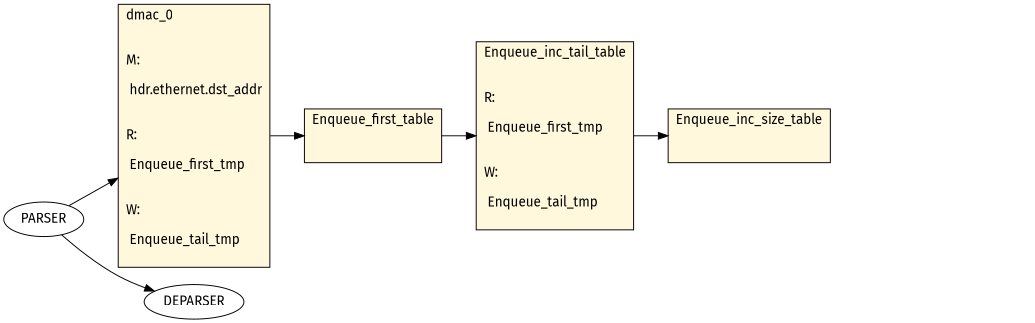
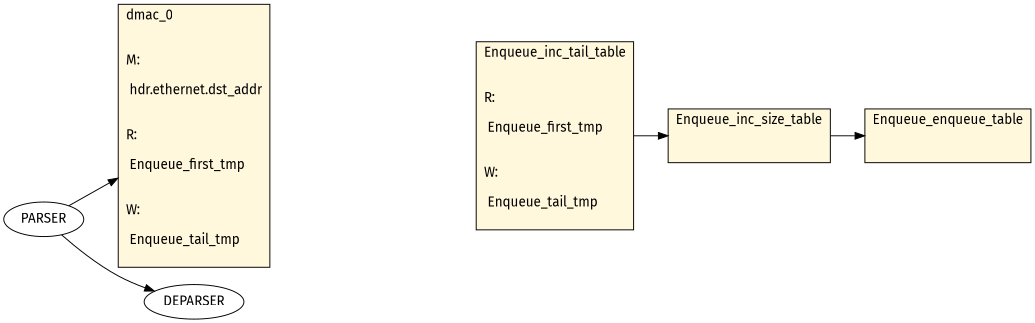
(373, 136) -> none
none -> (948, 136)
